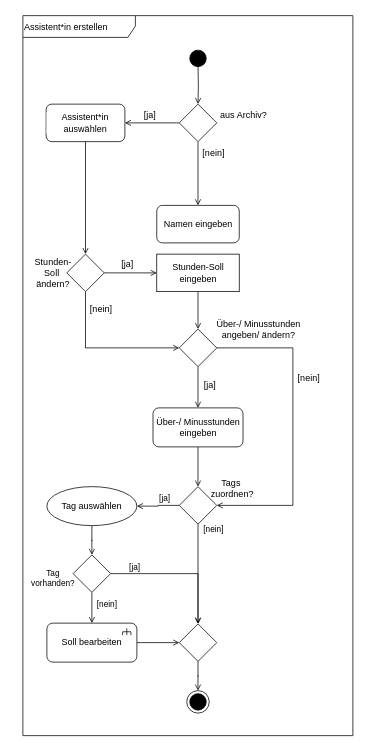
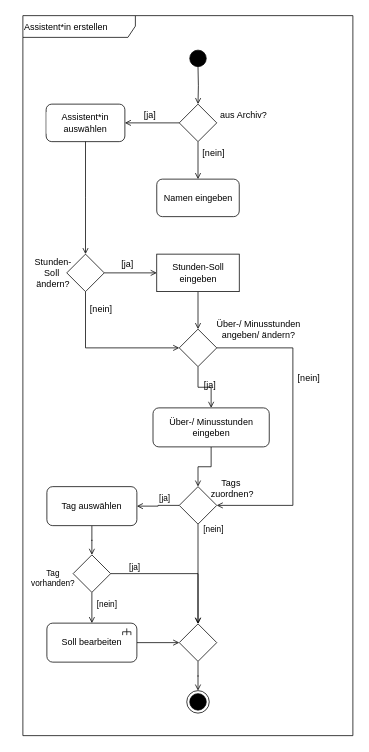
(198, 224) -> (198, 198)
(198, 427) -> (211, 427)
(92, 506) -> (92, 506)
